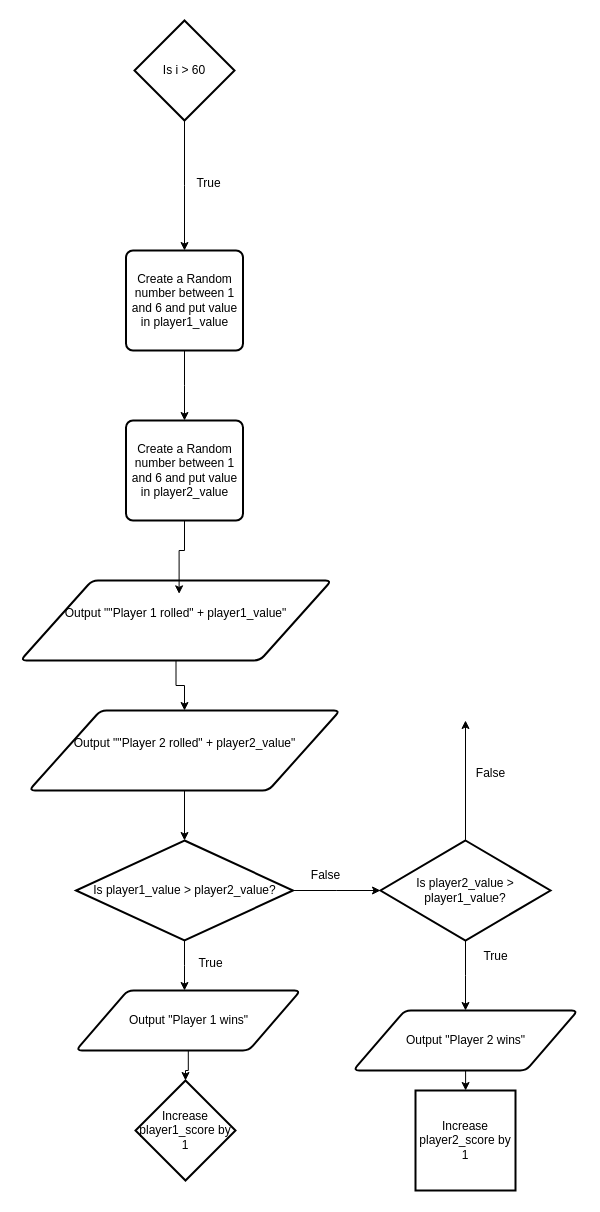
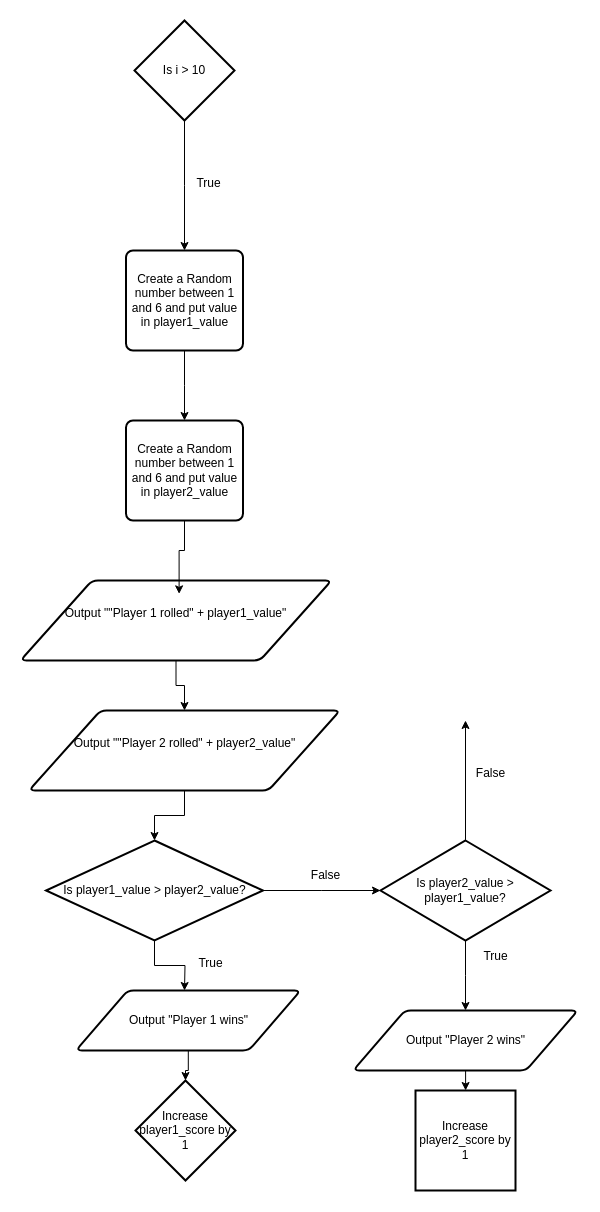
(185, 71) -> (185, 71)
(185, 891) -> (155, 891)
